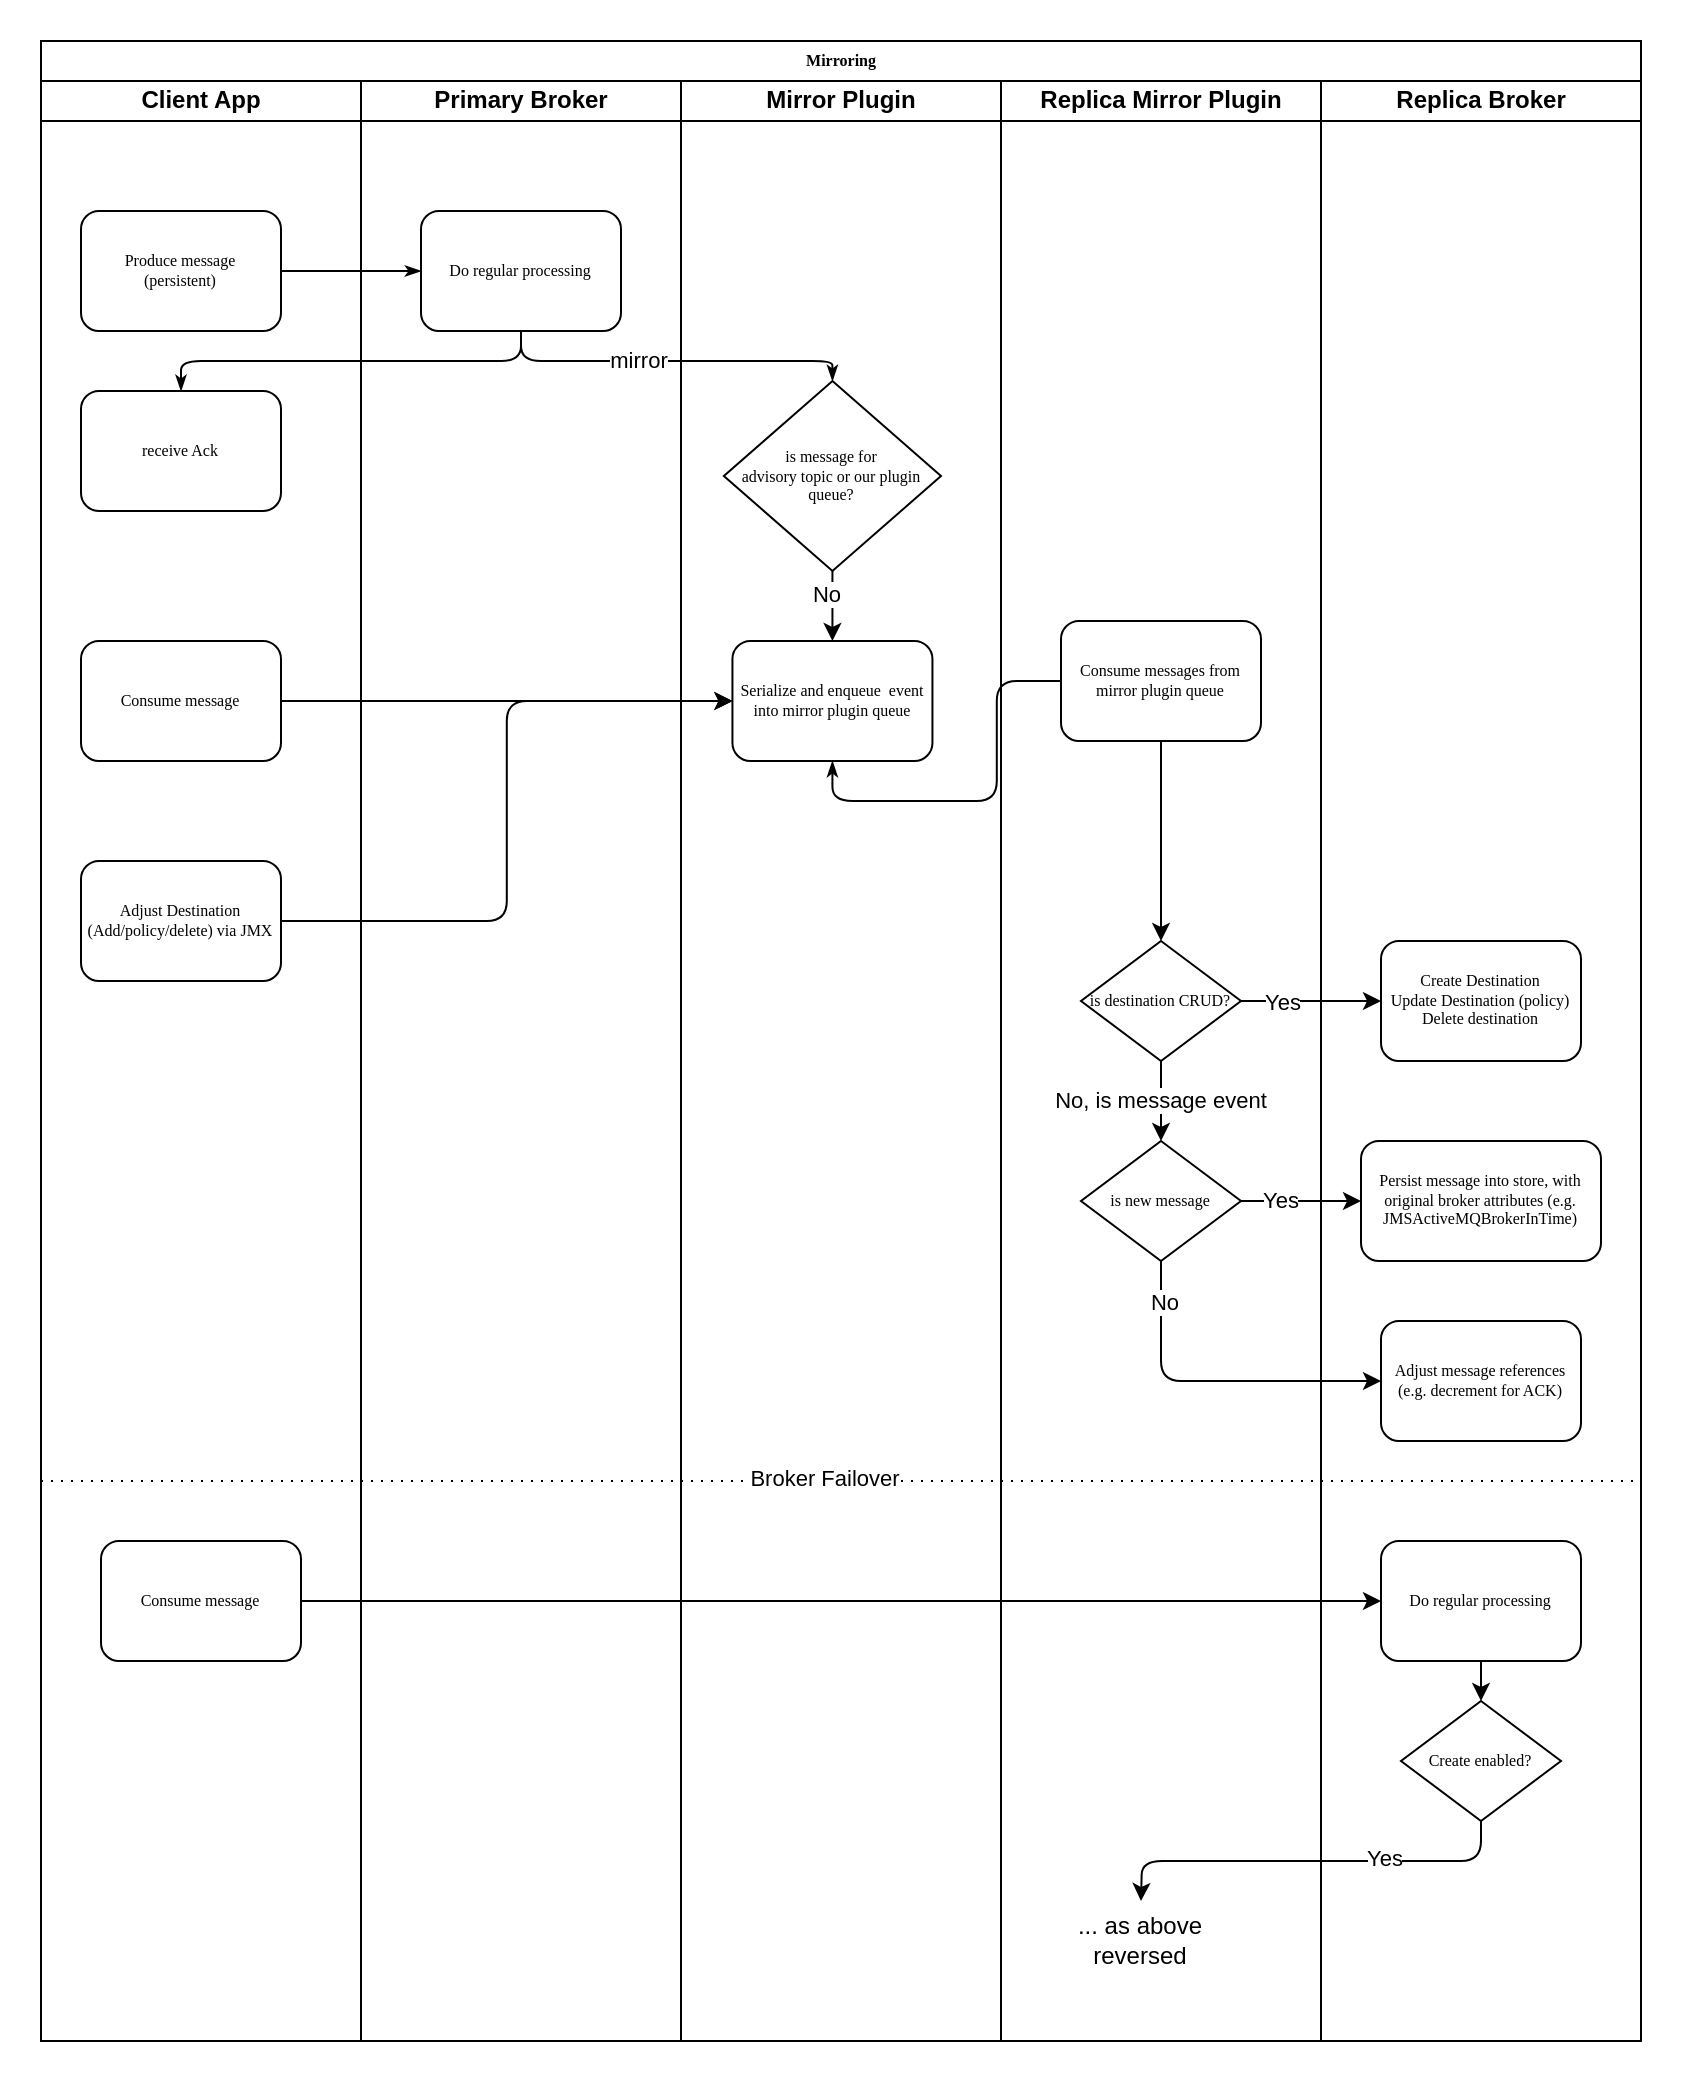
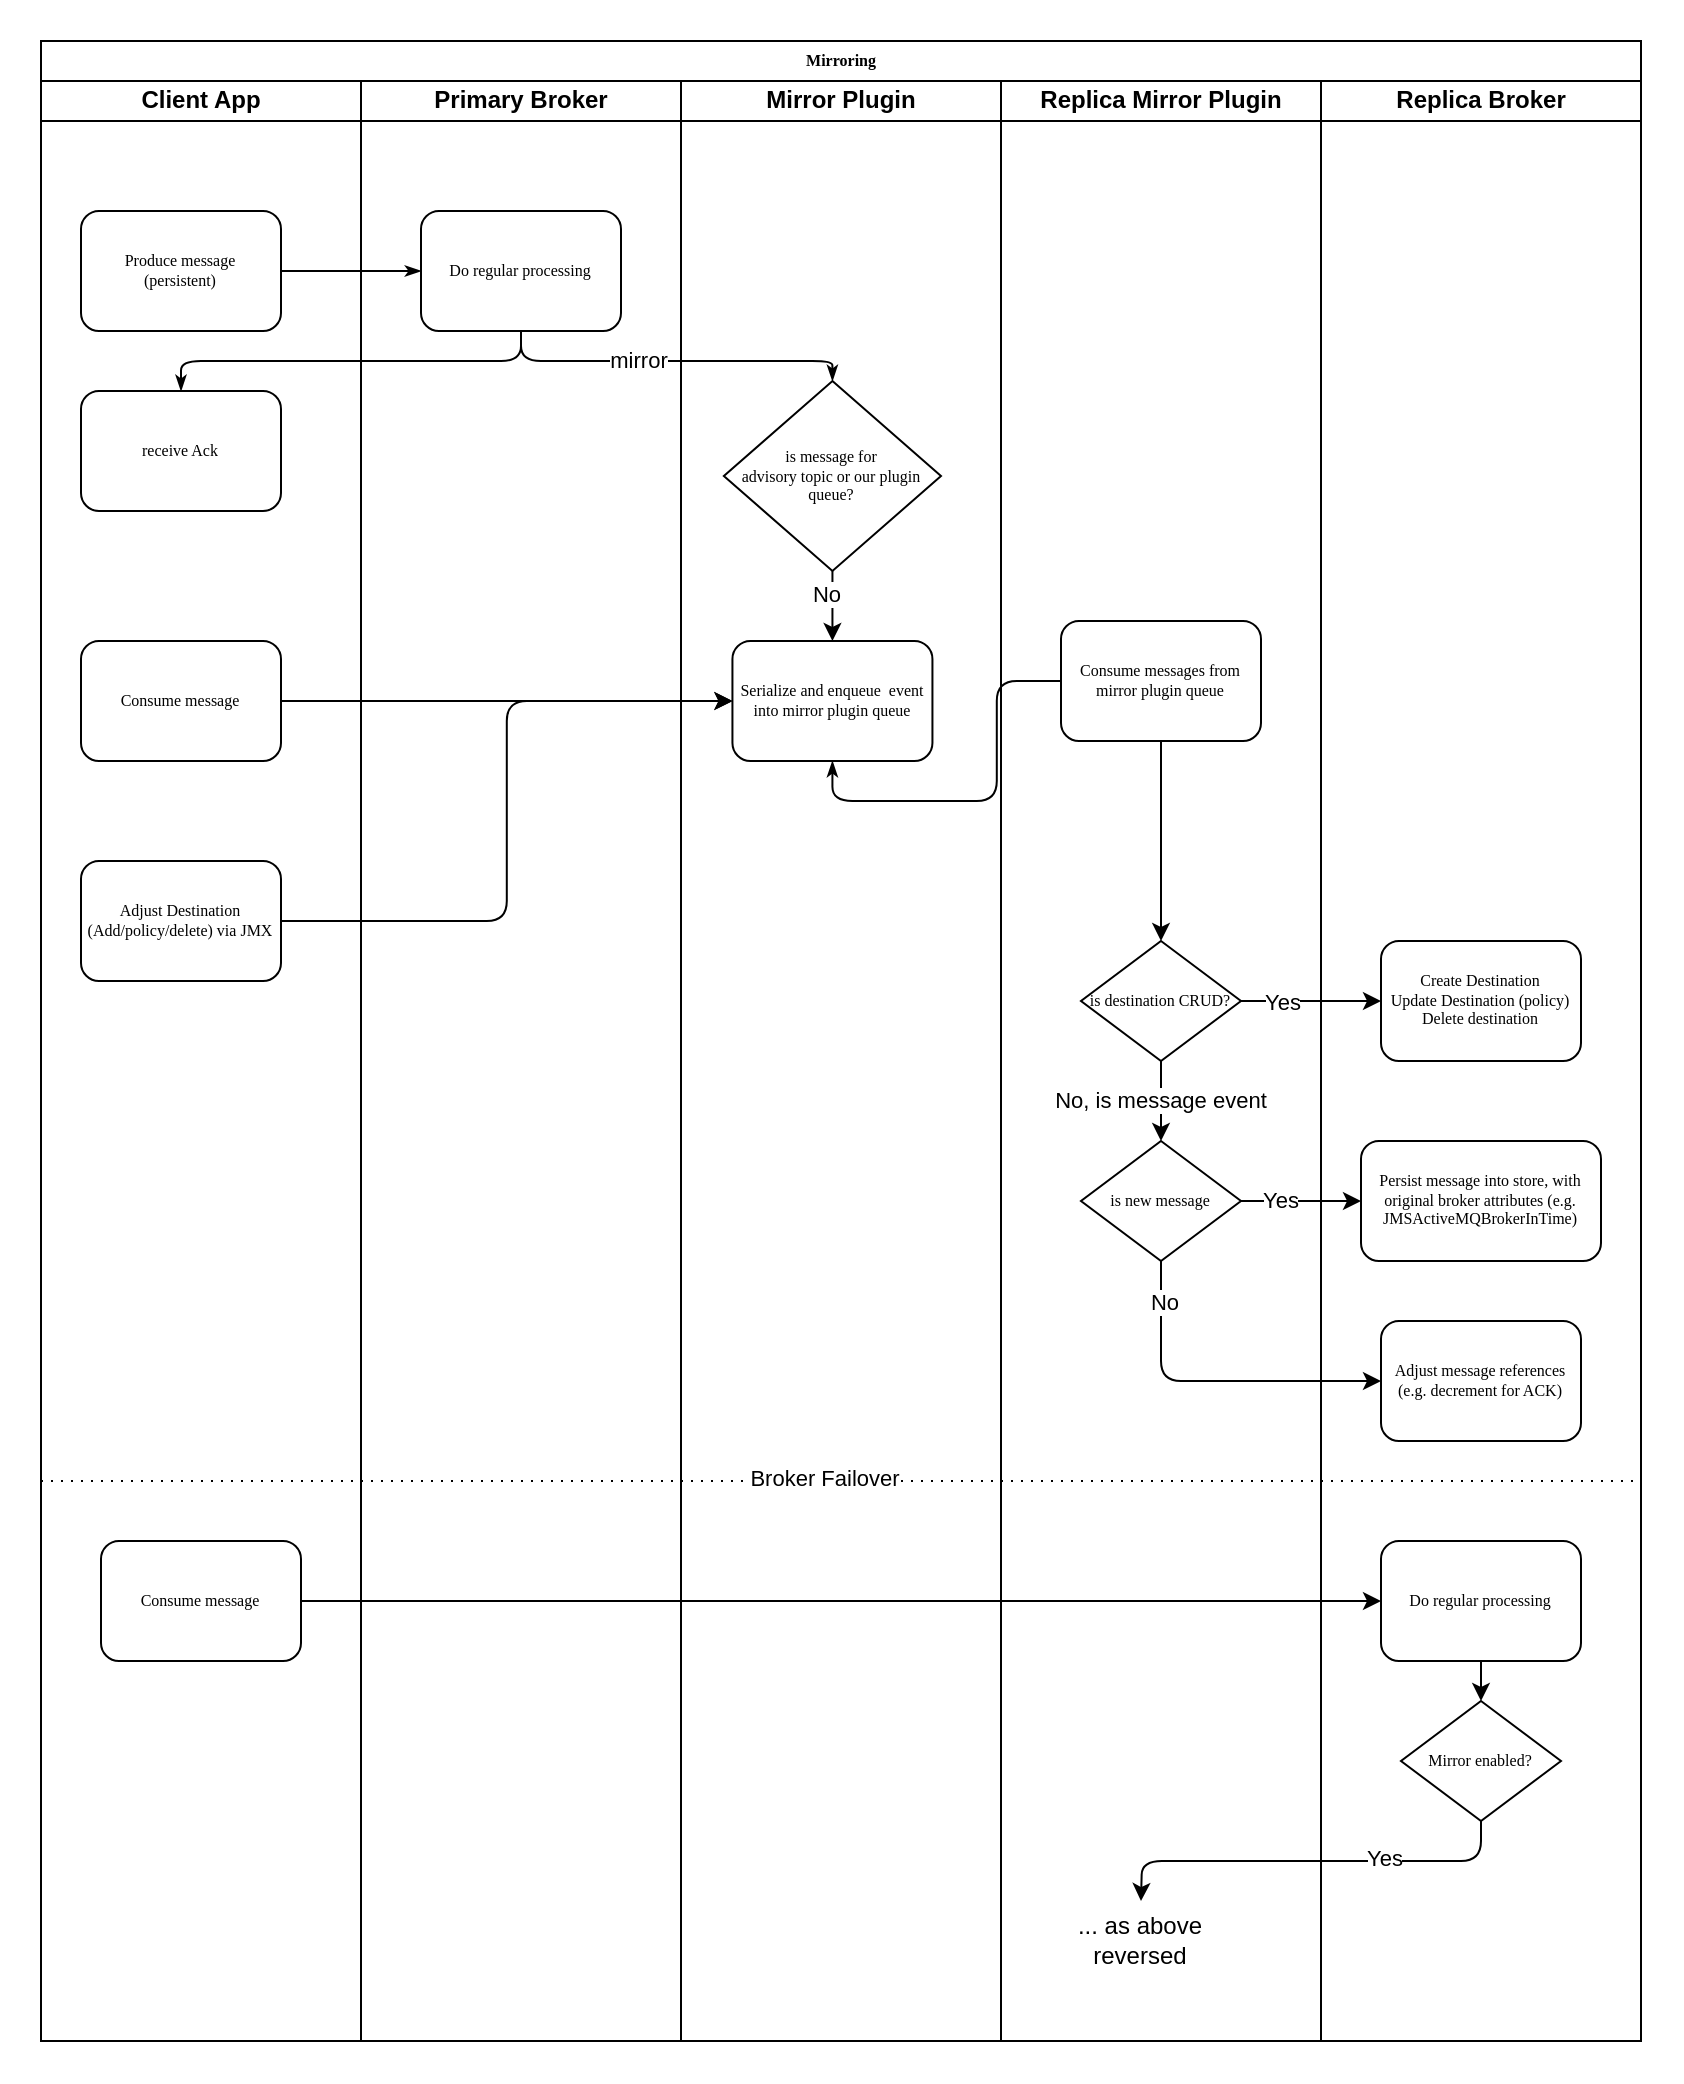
(1481, 1761) -> (1481, 1761)
